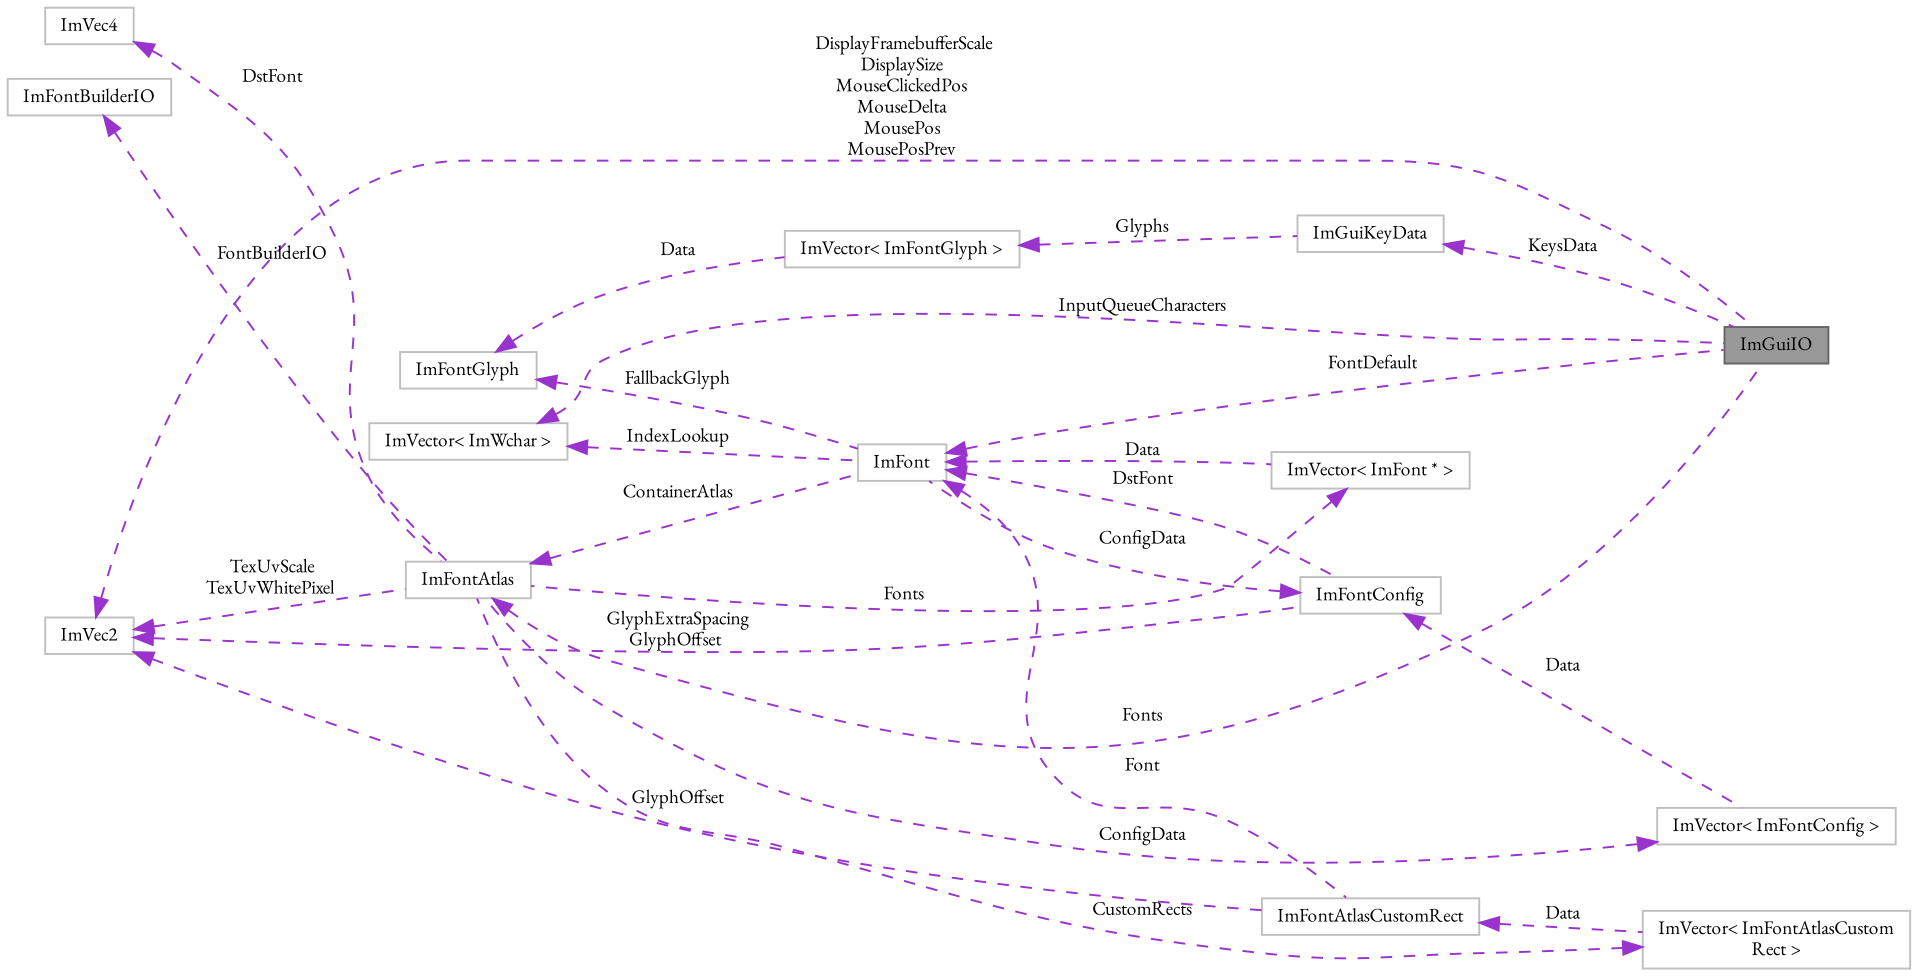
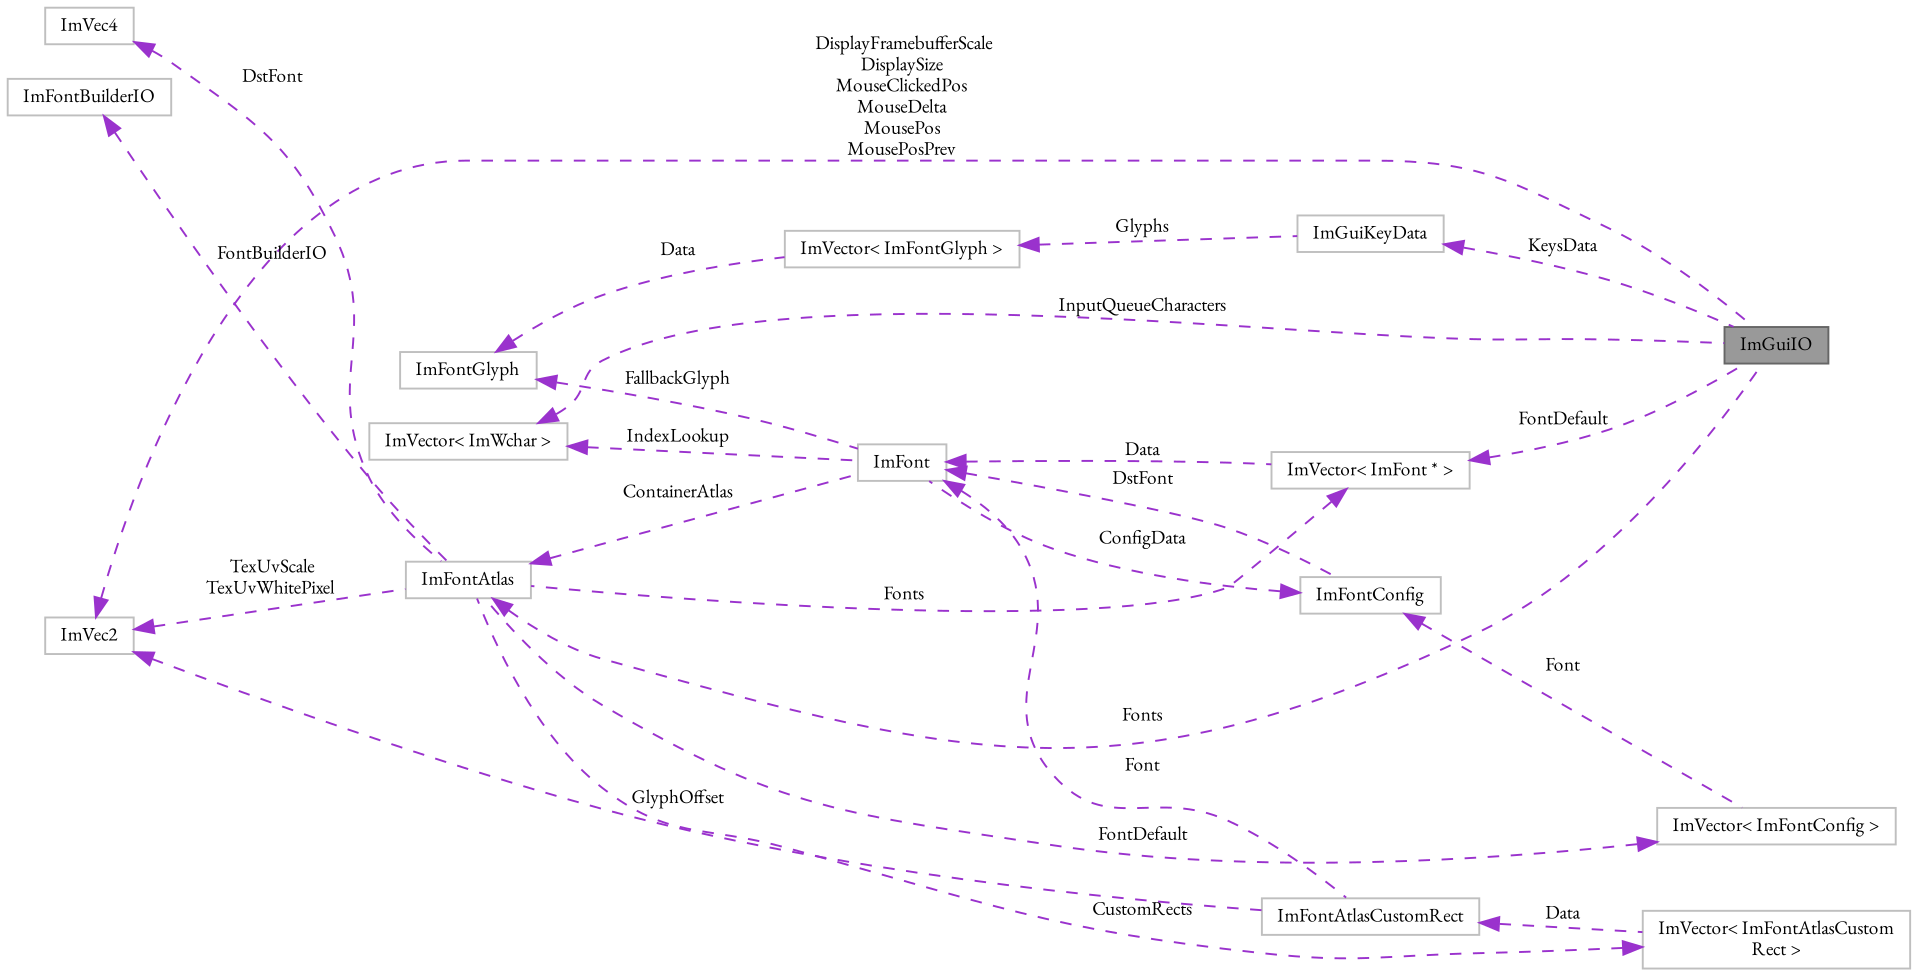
(1344, 391) -> (1622, 425)
(728, 652) -> none
(1561, 666) -> (1561, 666)
(1141, 835) -> (1141, 835)
